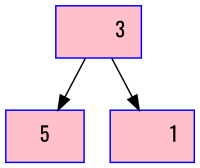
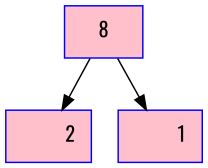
(99, 32) -> (104, 32)
(45, 136) -> (49, 136)
